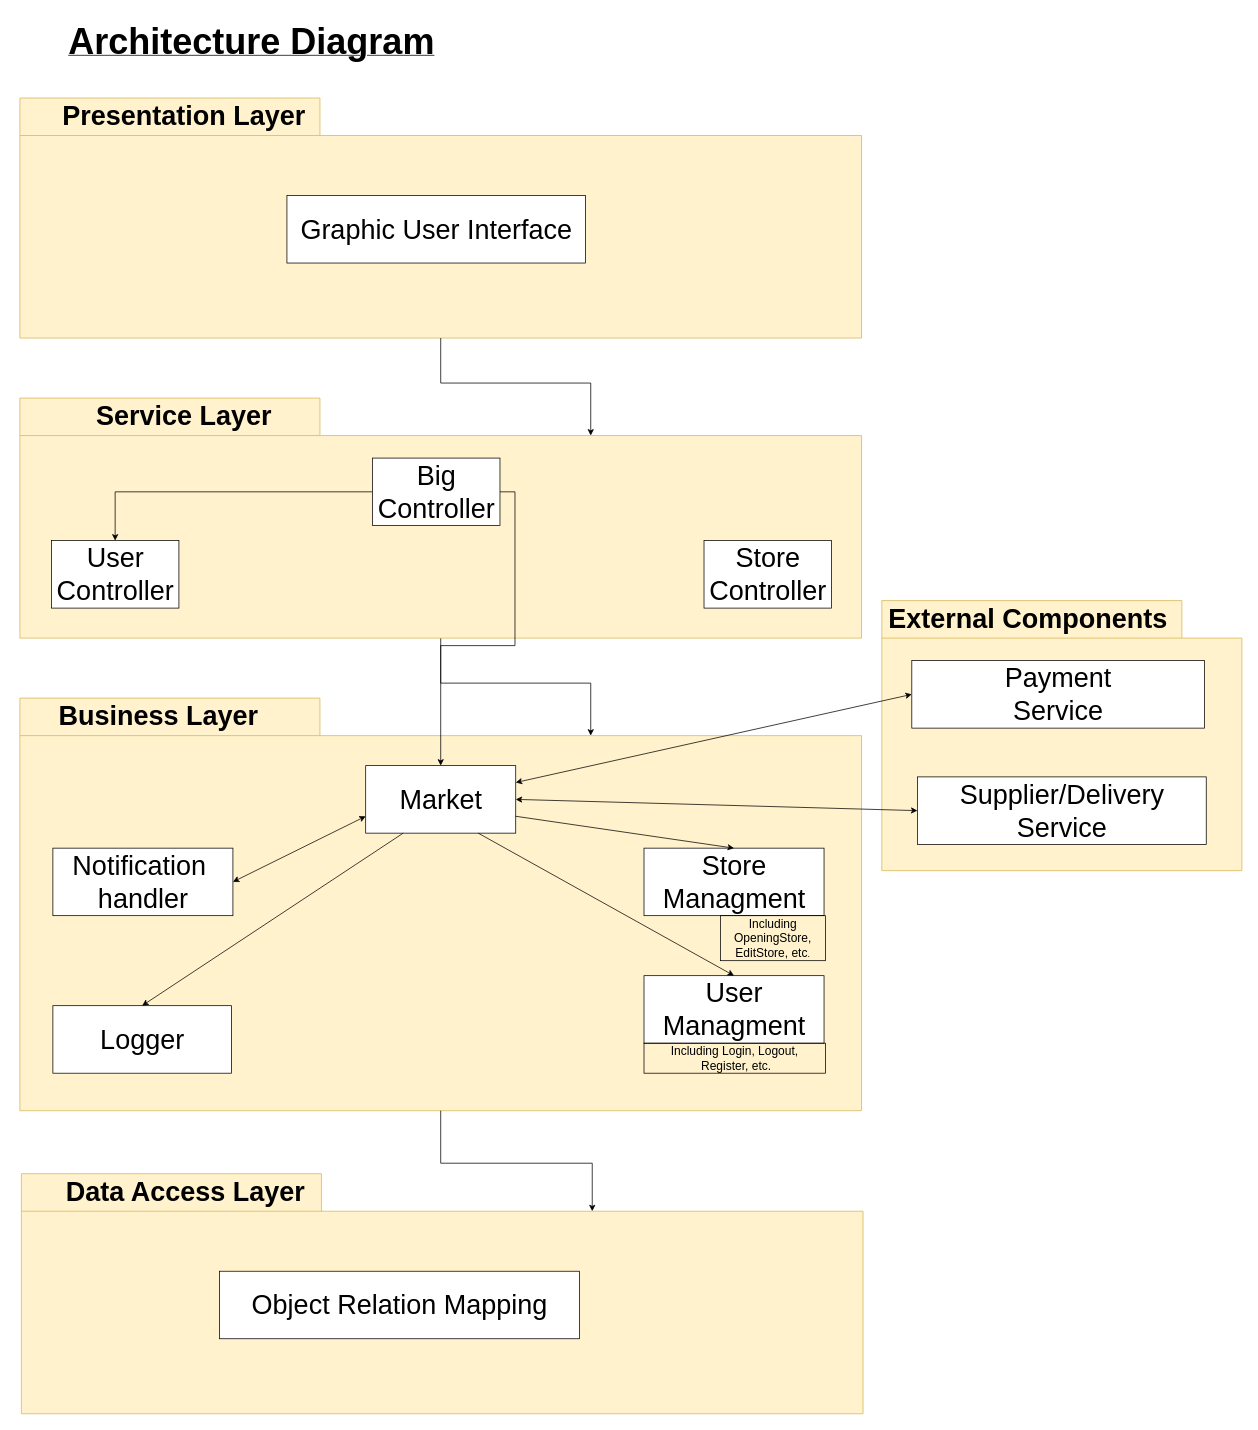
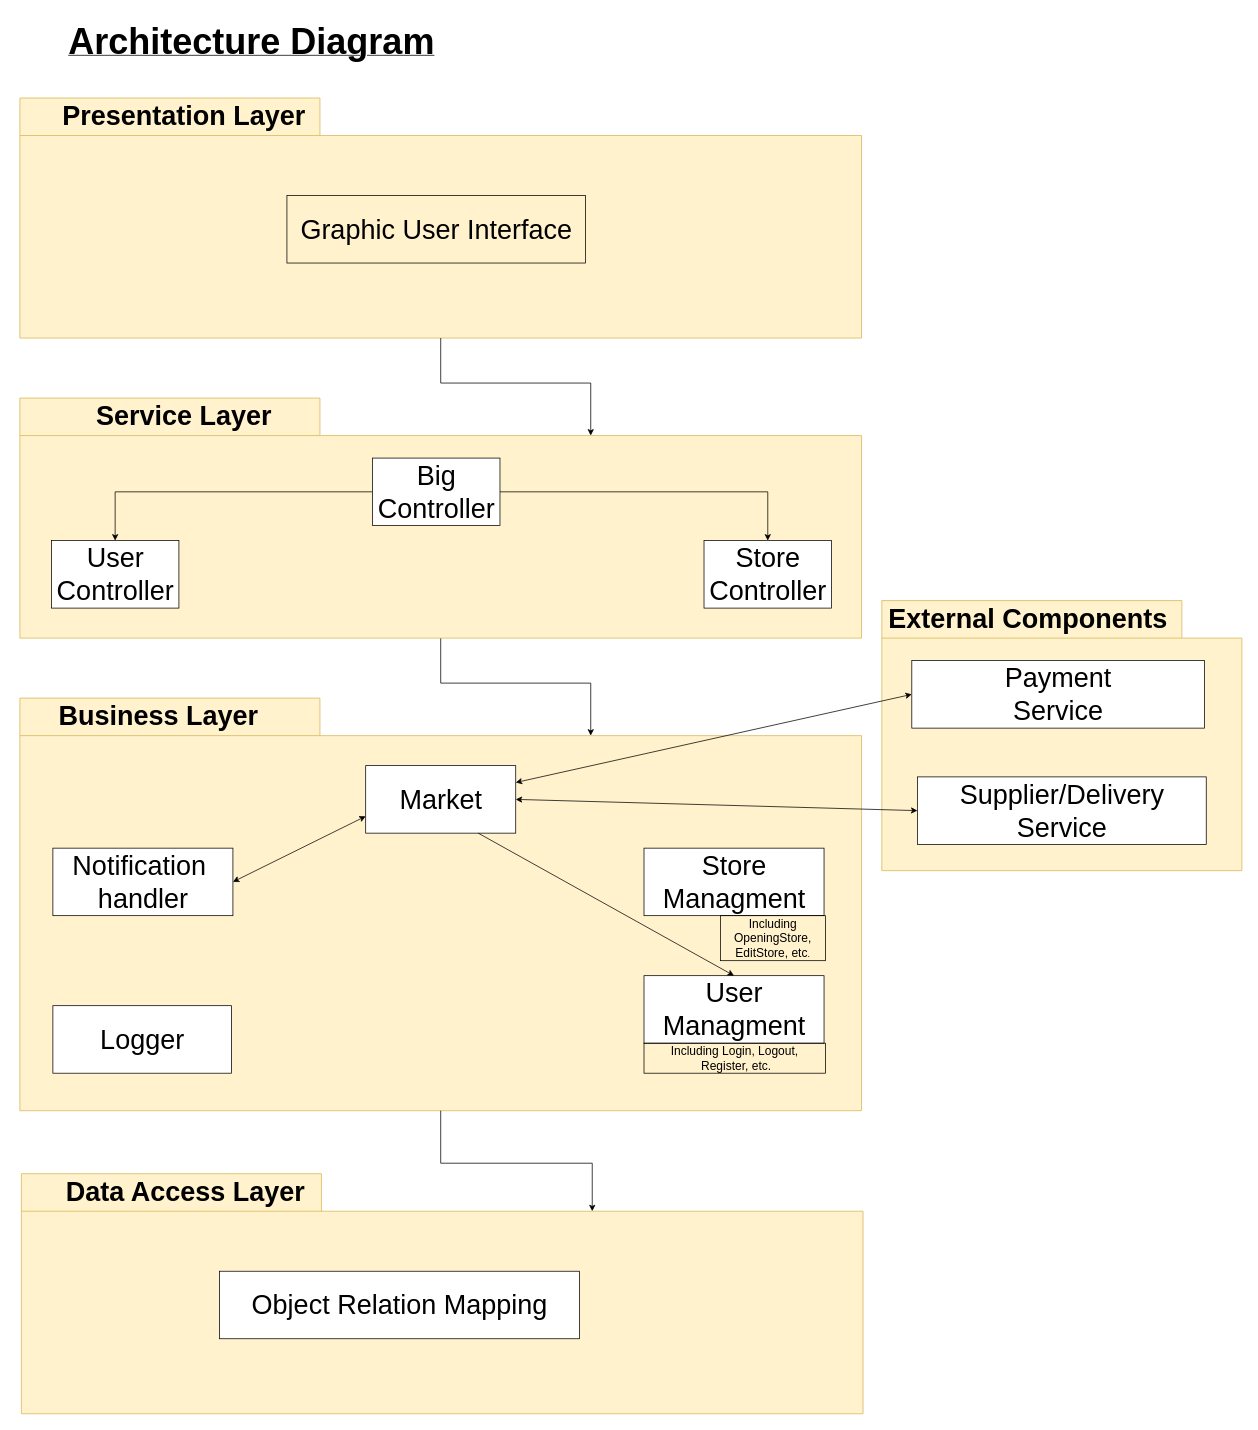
(436, 229) -> (436, 229)
(441, 723) -> (662, 492)
(622, 832) -> none
(275, 918) -> none
